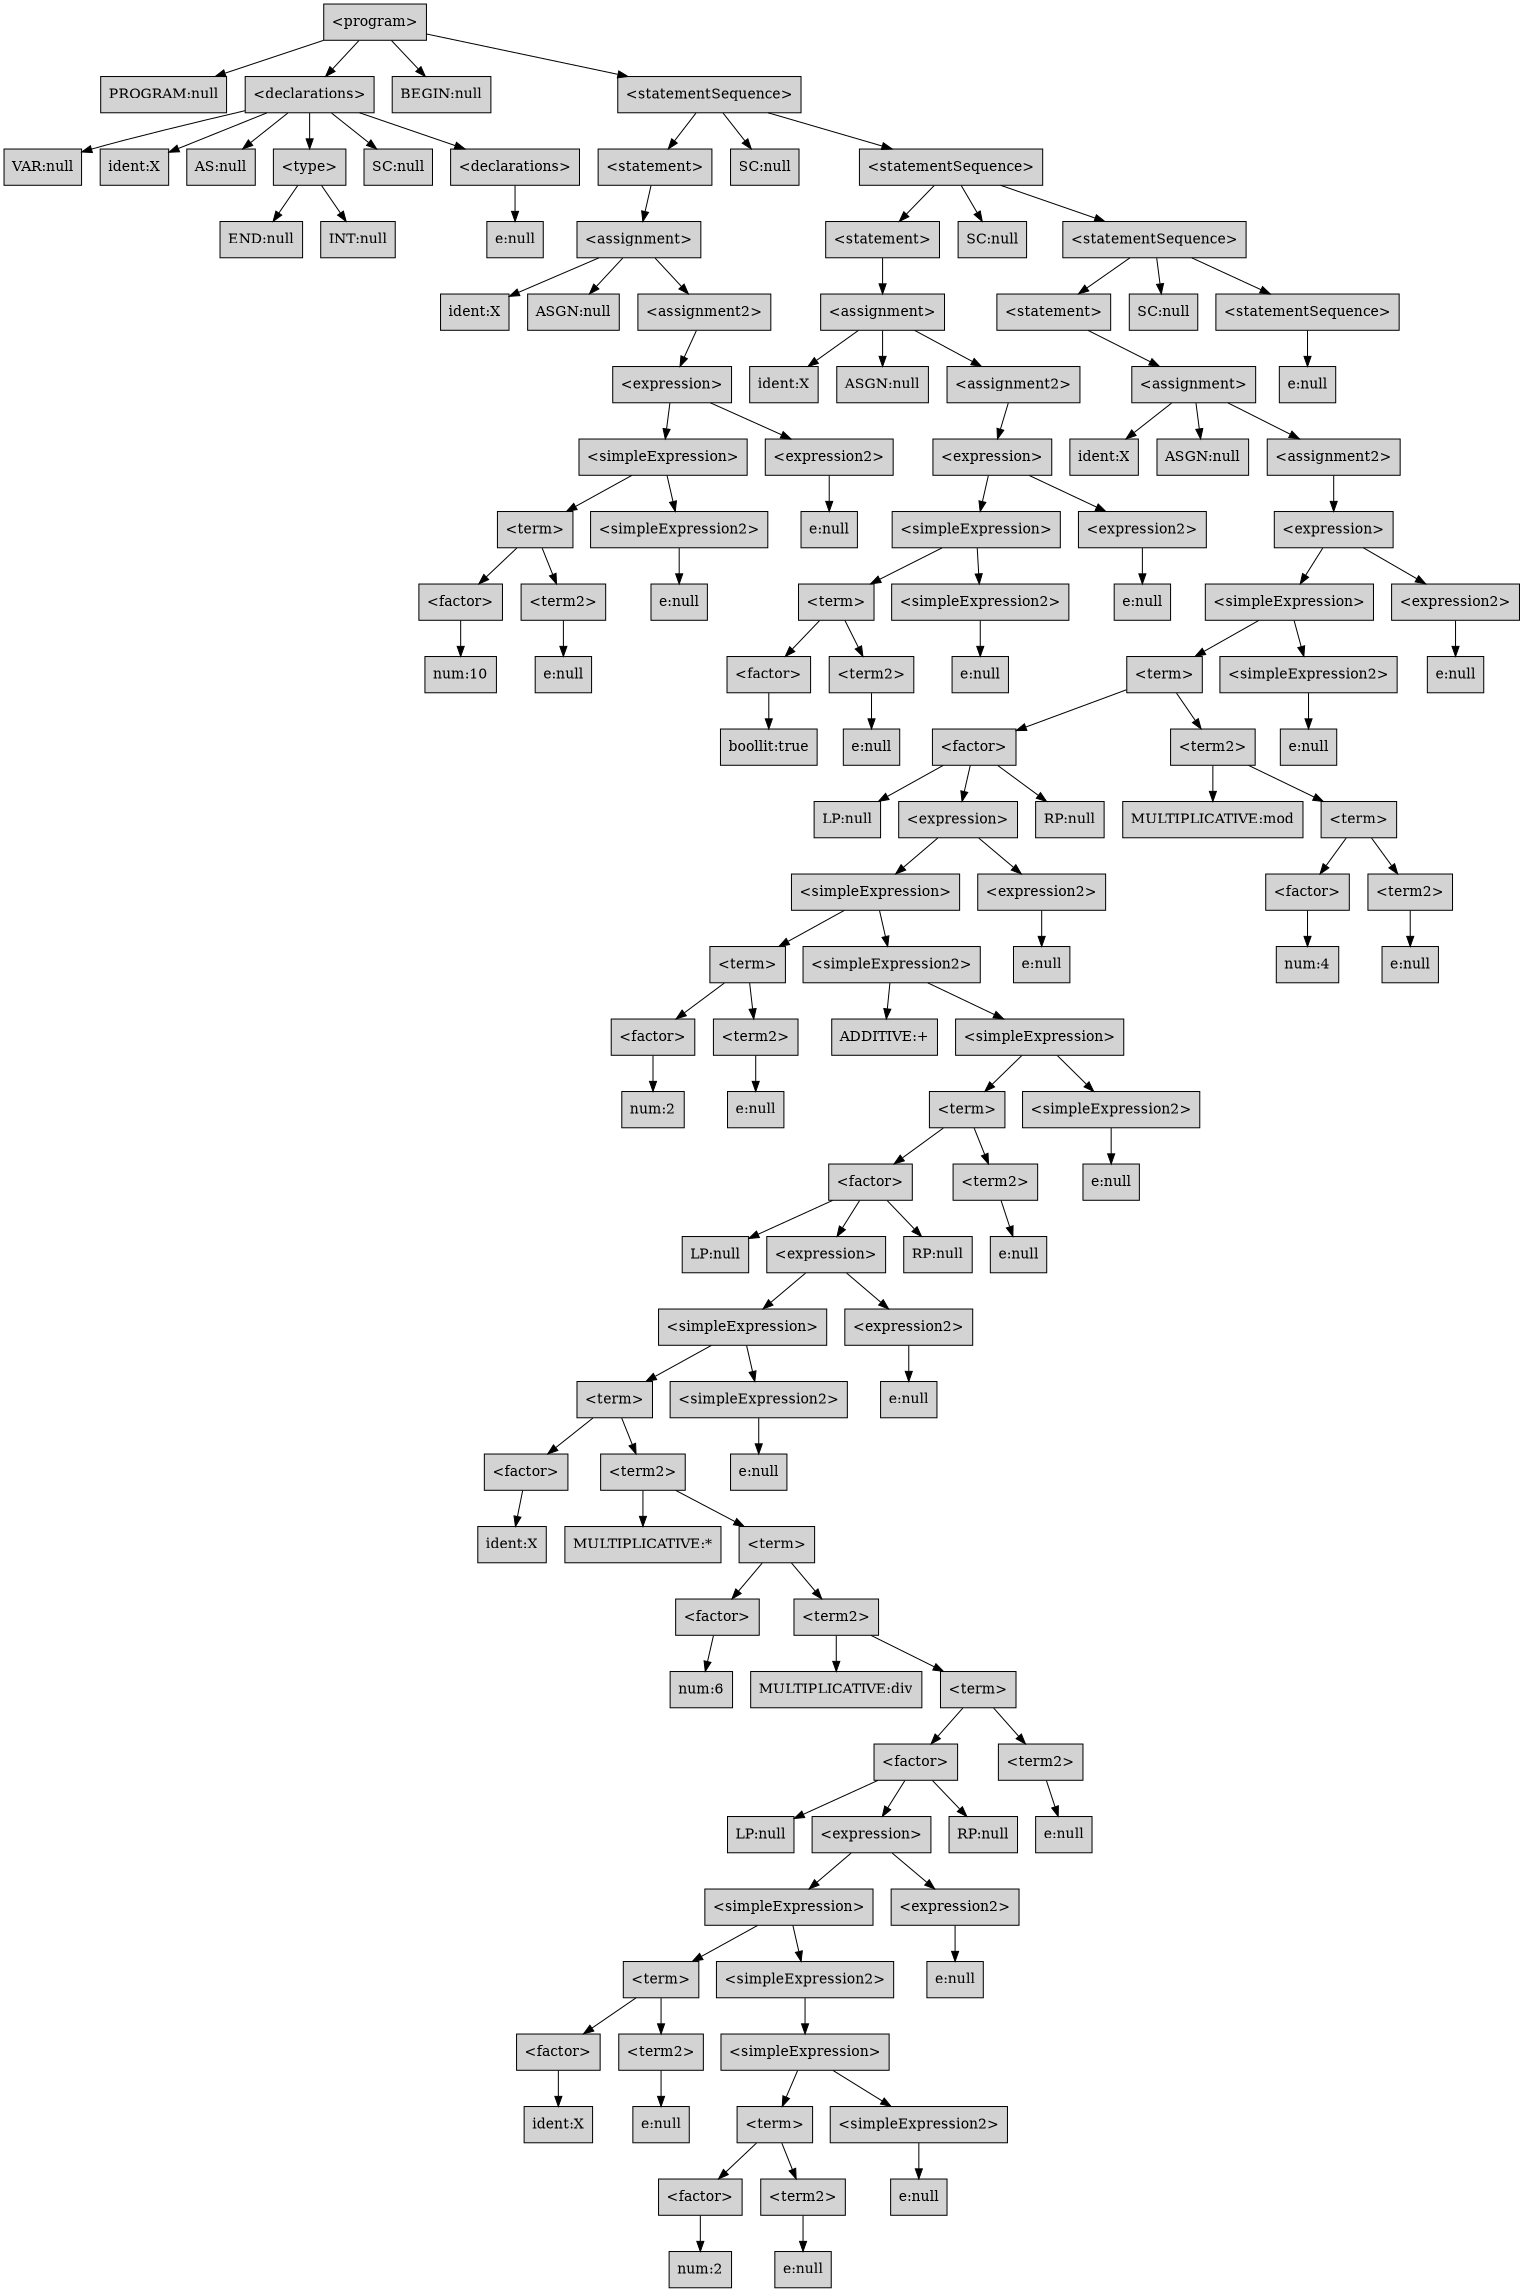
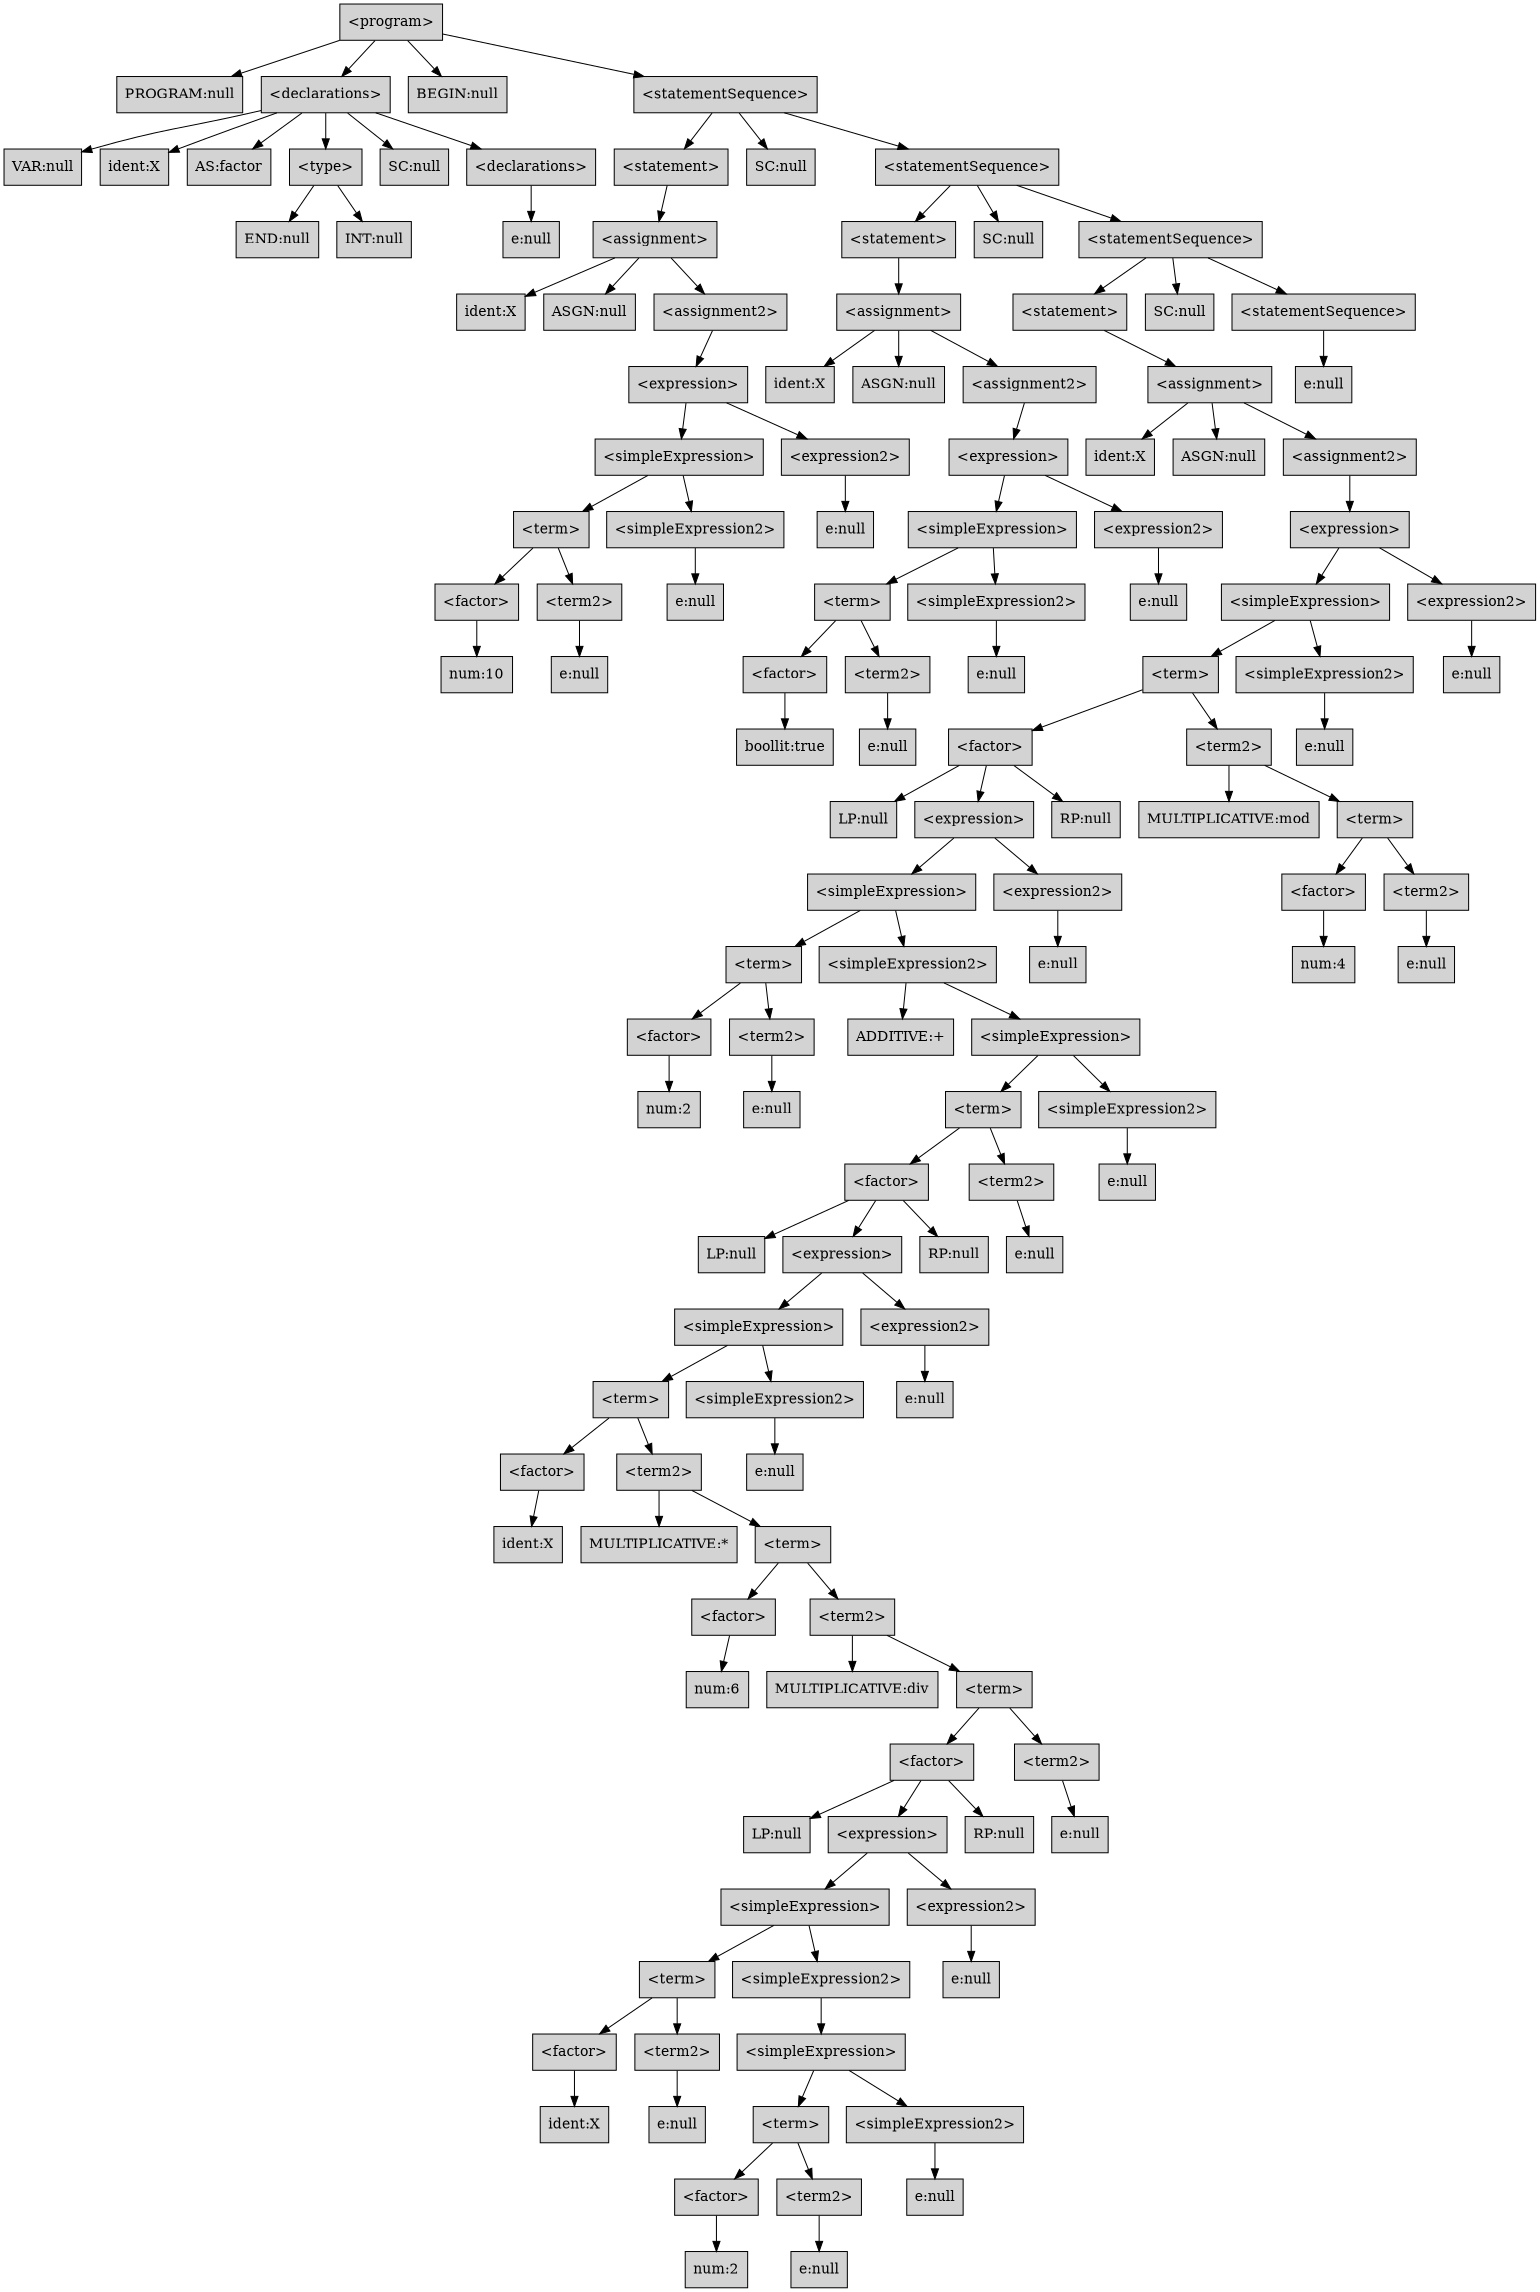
(221, 167) -> (229, 167)
